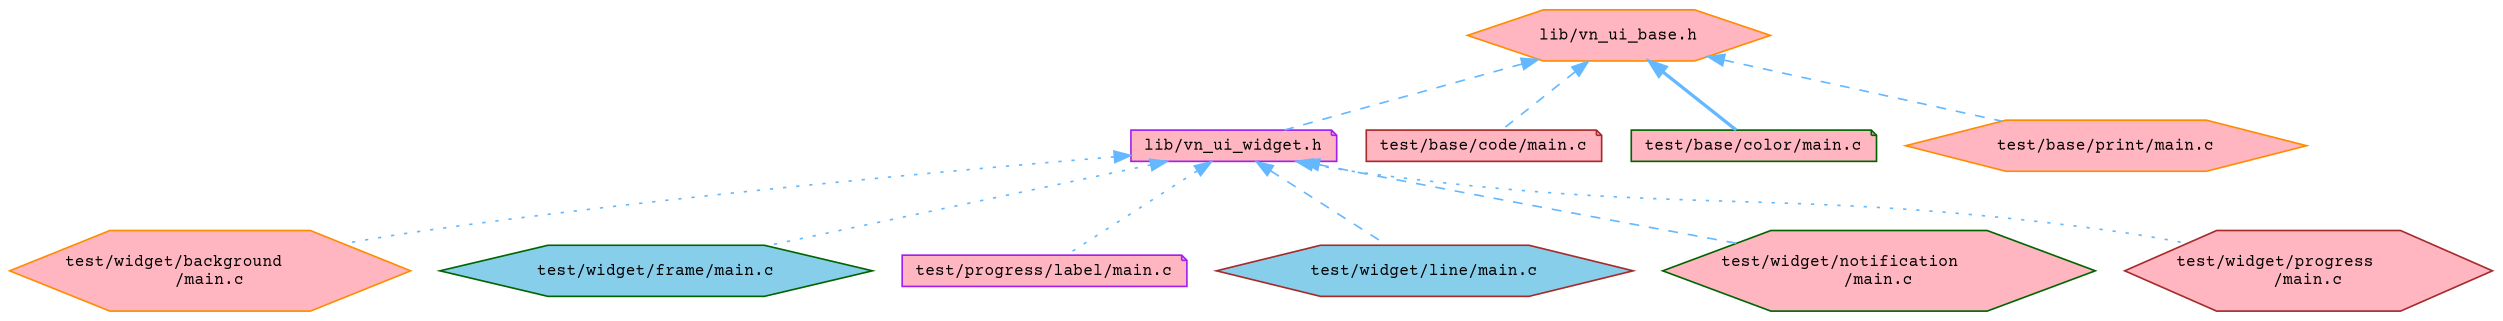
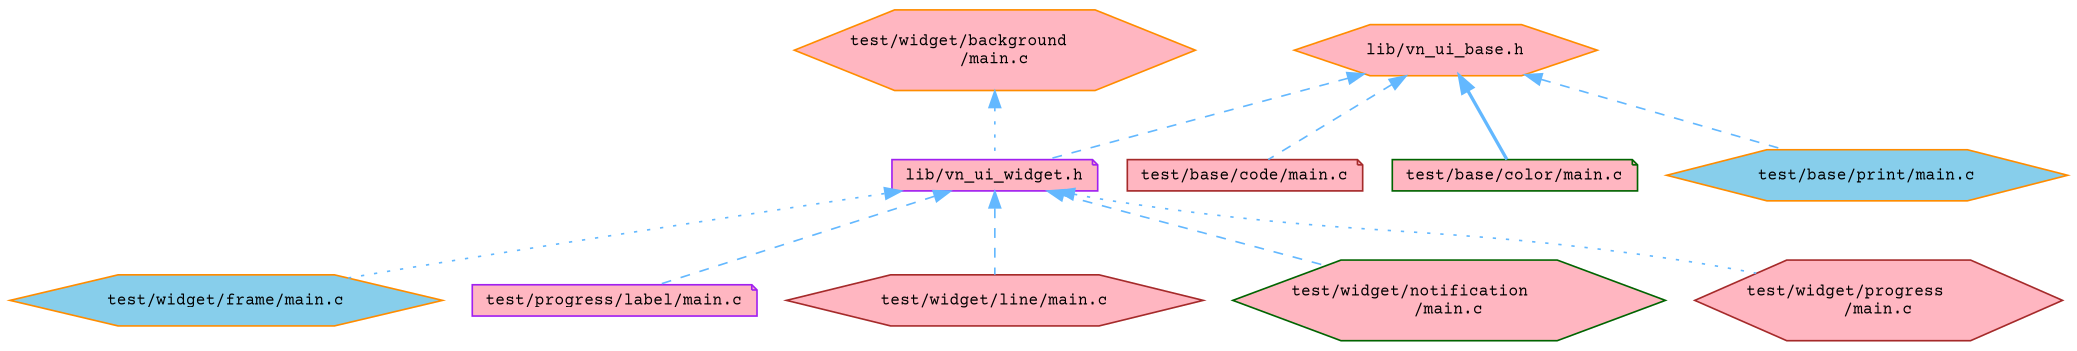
(2106, 146) -> (1867, 175)
(728, 194) -> (995, 134)
(1132, 213) -> (797, 240)
(656, 271) -> (226, 300)
(1425, 271) -> (995, 300)
